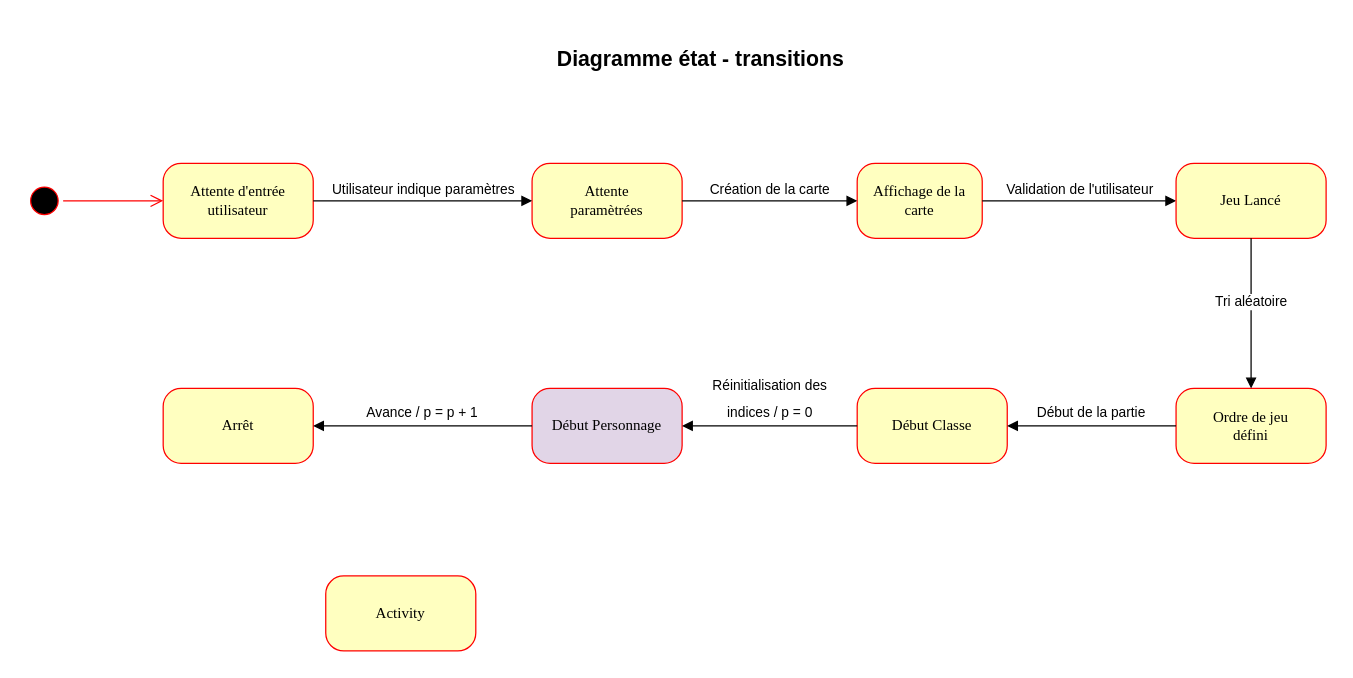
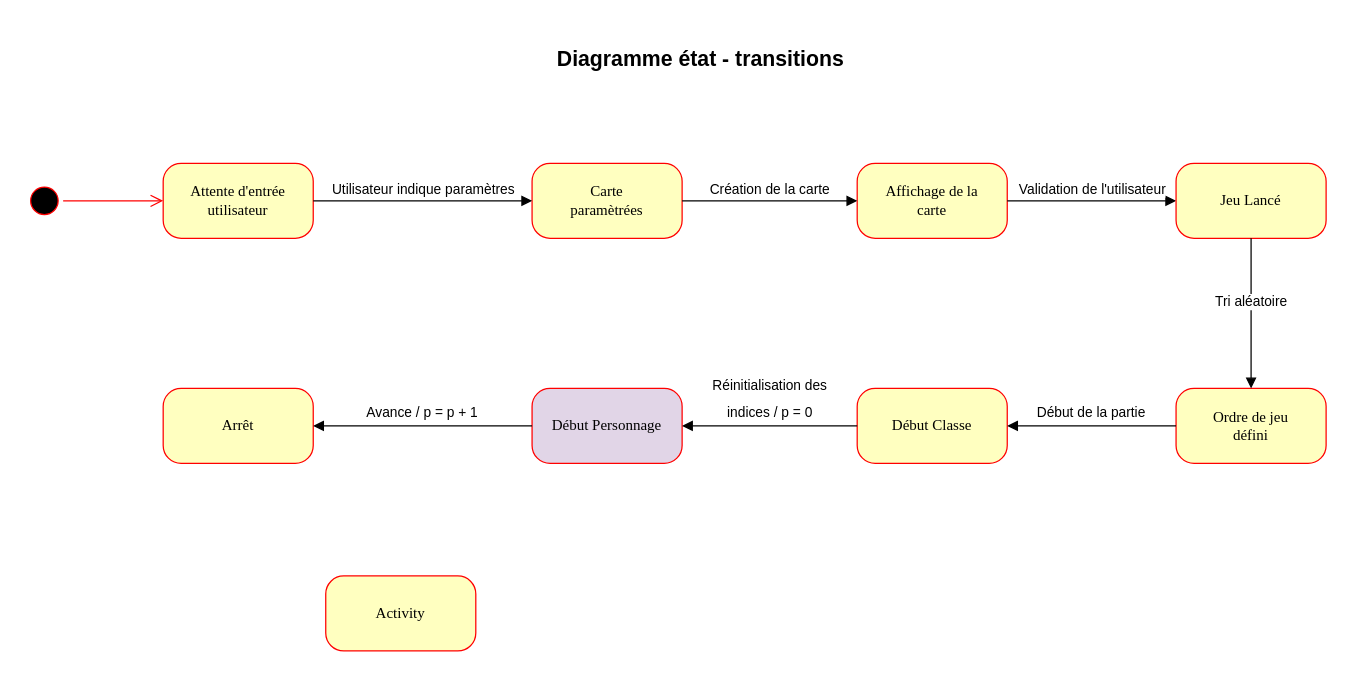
(607, 201) -> (607, 201)
(919, 201) -> (932, 201)
